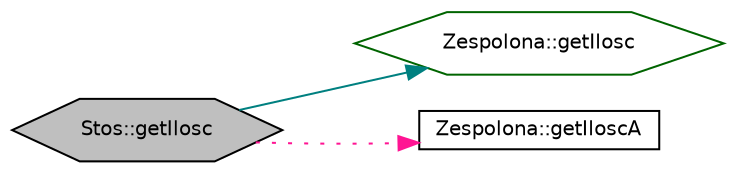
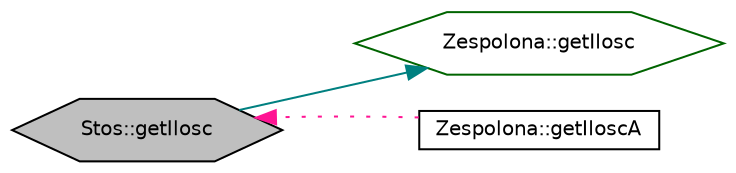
(327, 144) -> (348, 116)
